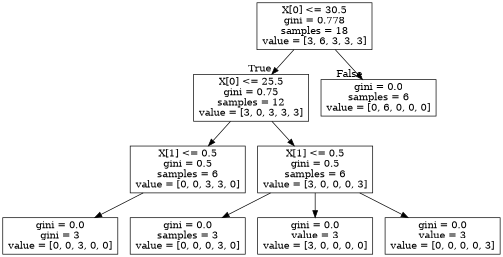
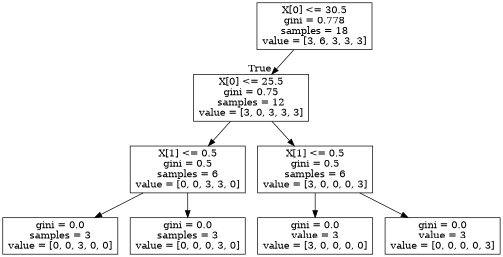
(379, 98) -> none
(250, 204) -> (188, 202)
(60, 236) -> (60, 236)
